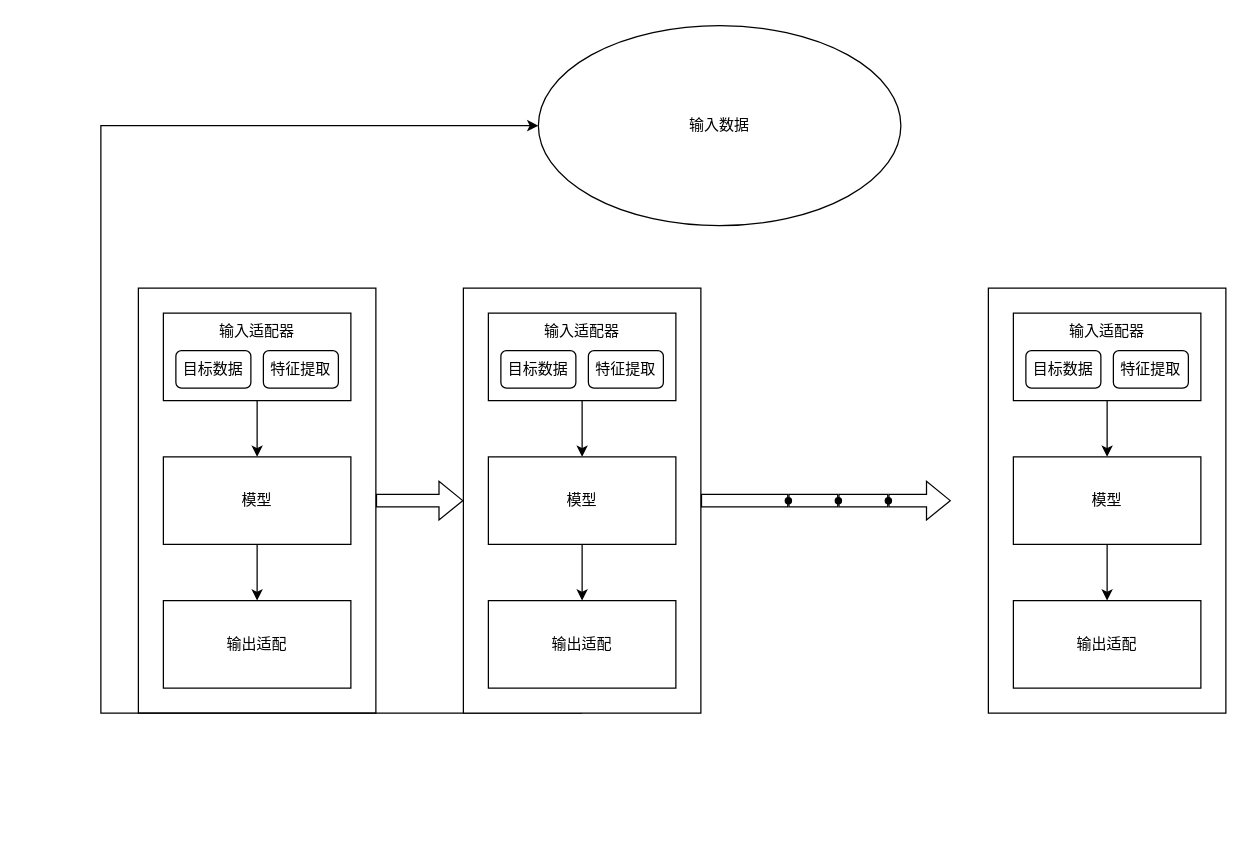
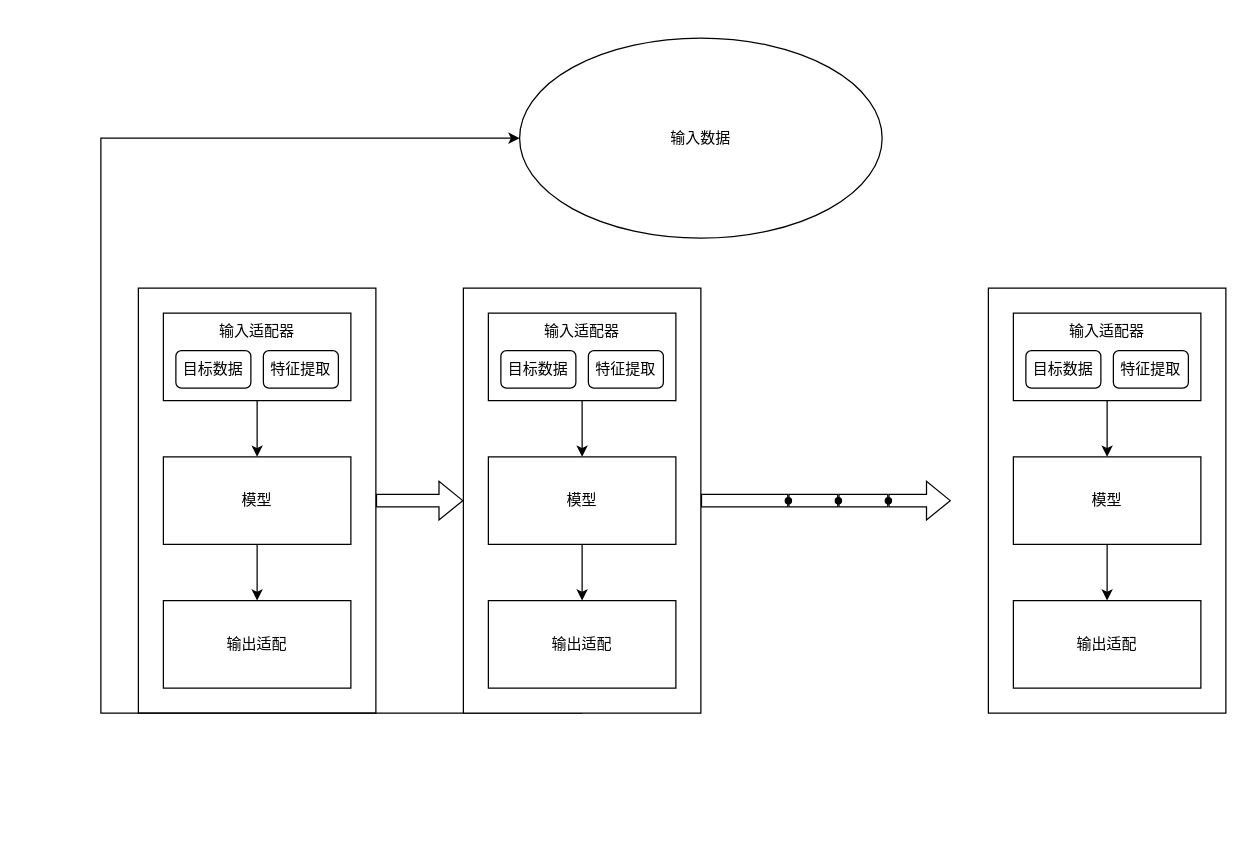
(719, 126) -> (701, 138)
